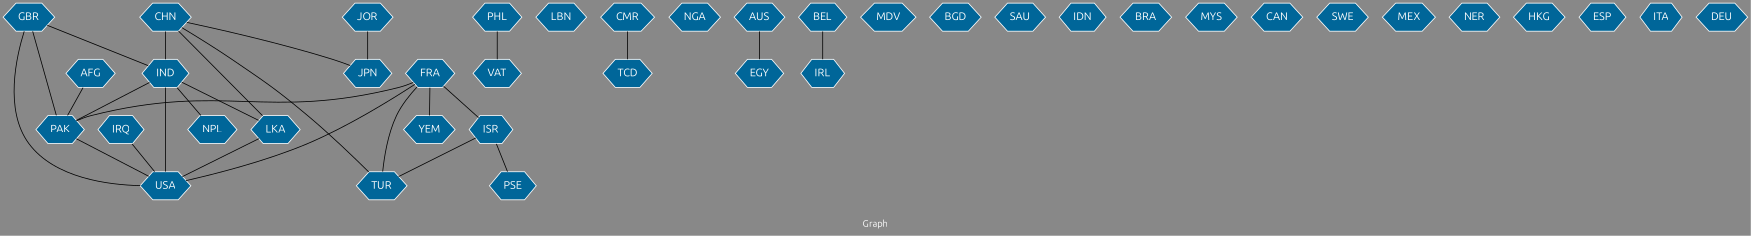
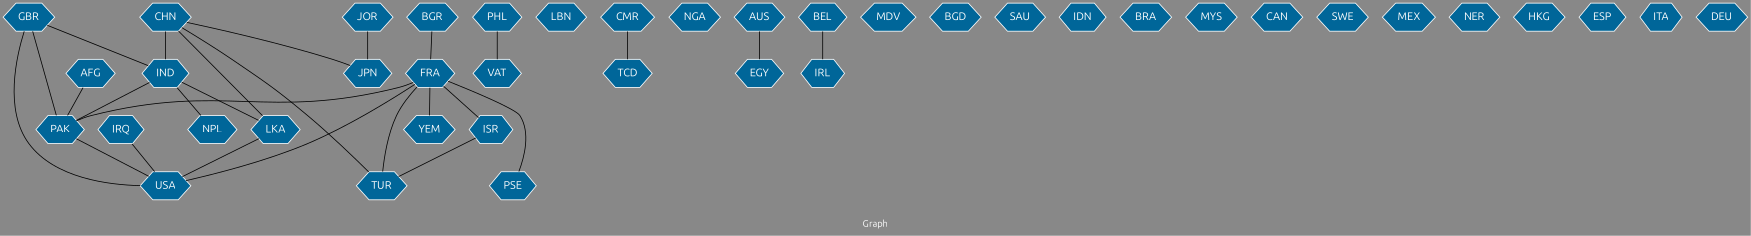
none -> (432, 17)
(165, 130) -> none
(502, 158) -> (511, 109)
